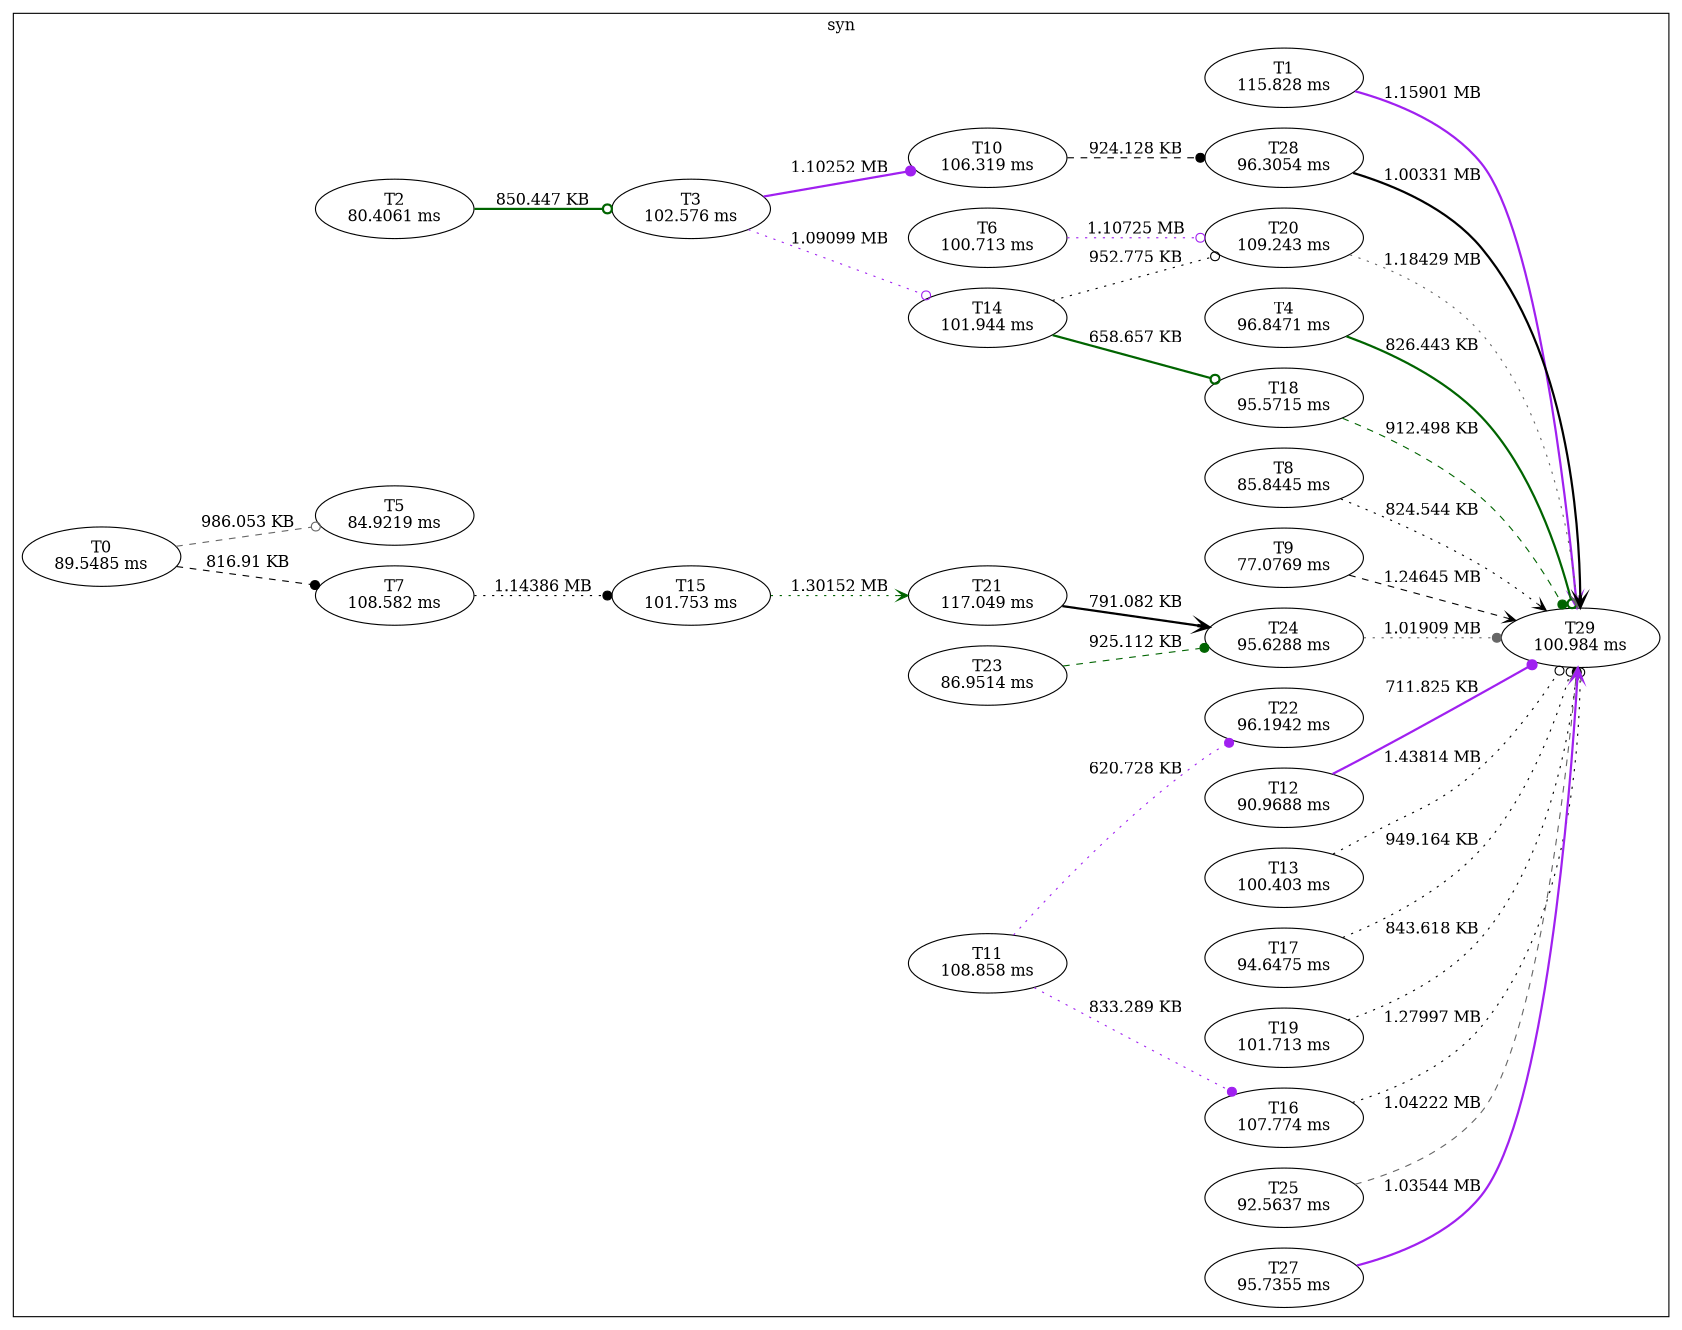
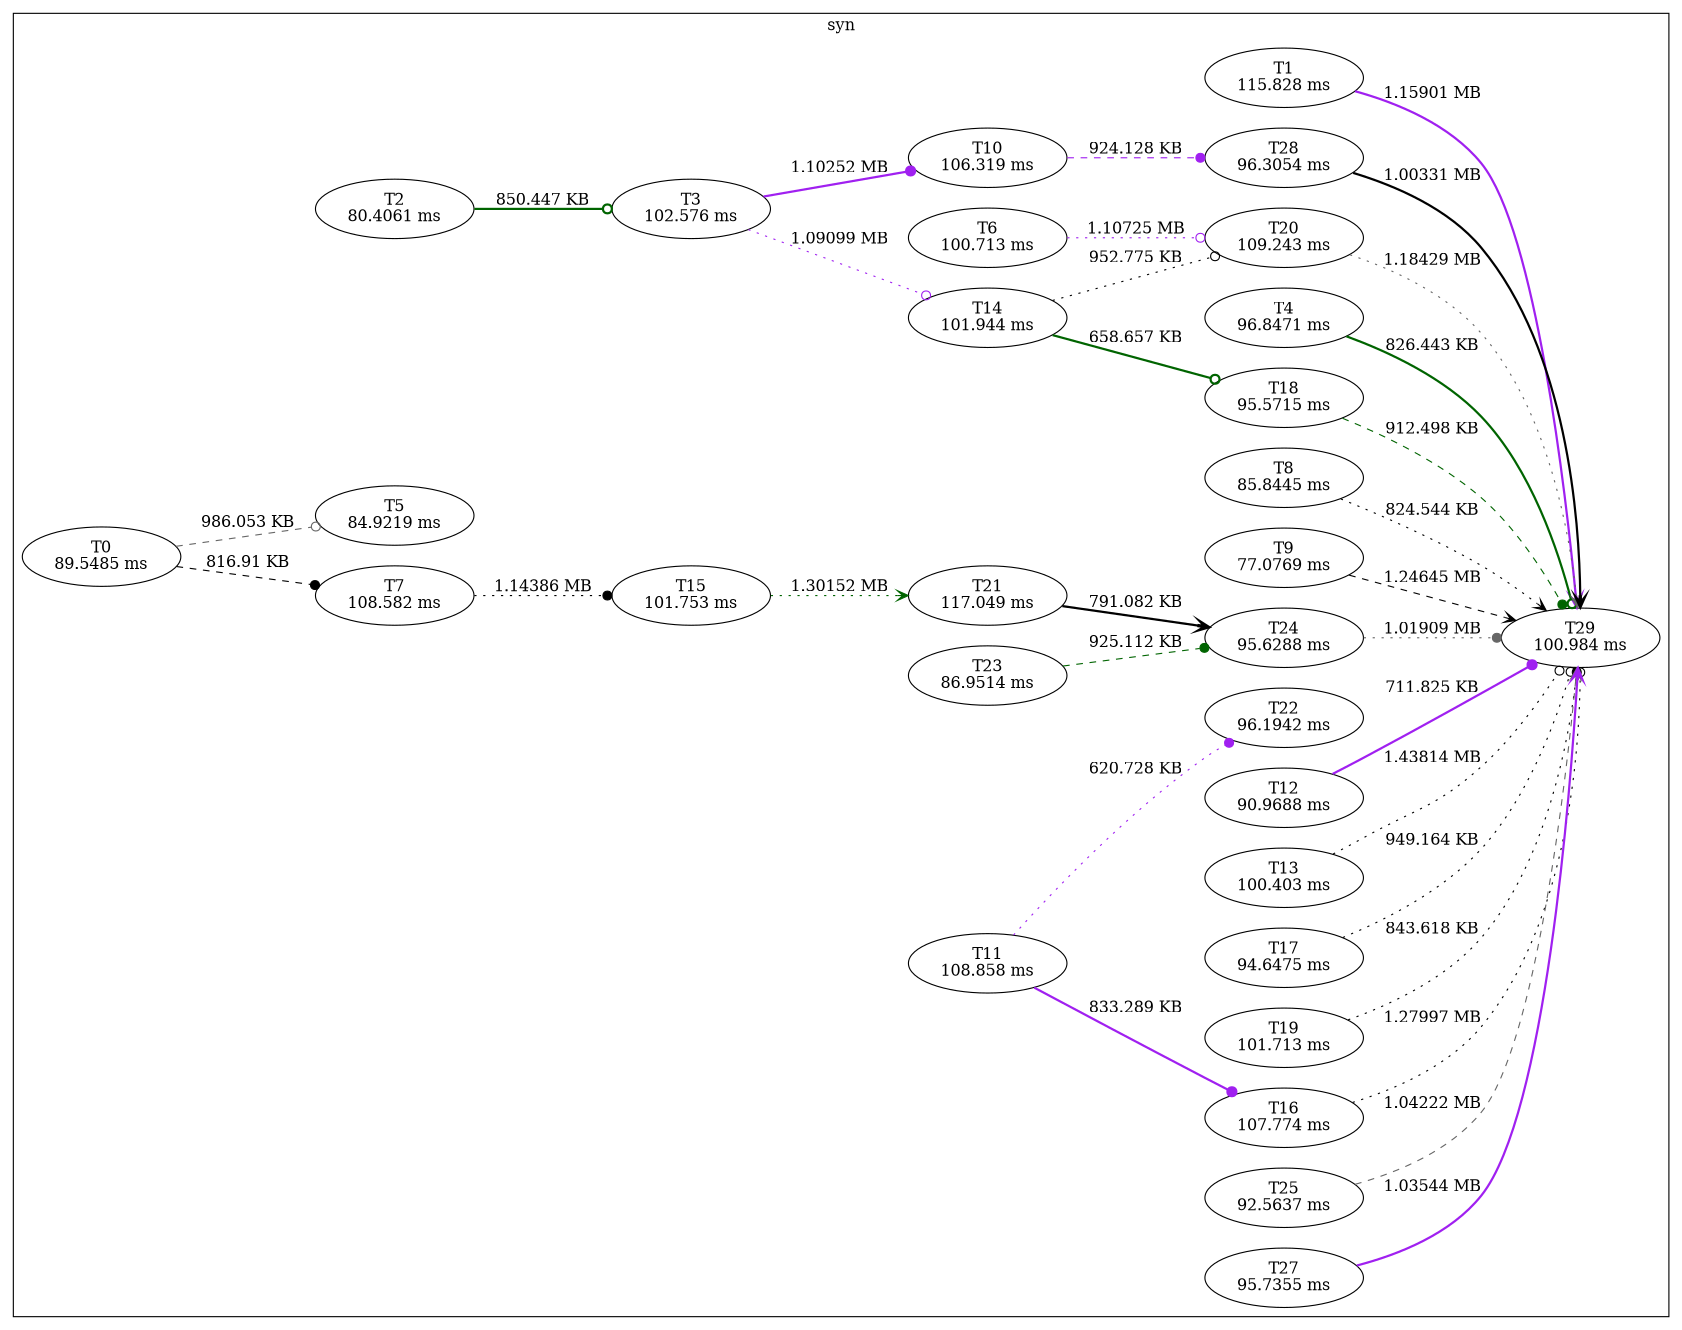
(1131, 158) -> (1131, 158)
(1131, 1039) -> (1131, 1039)
